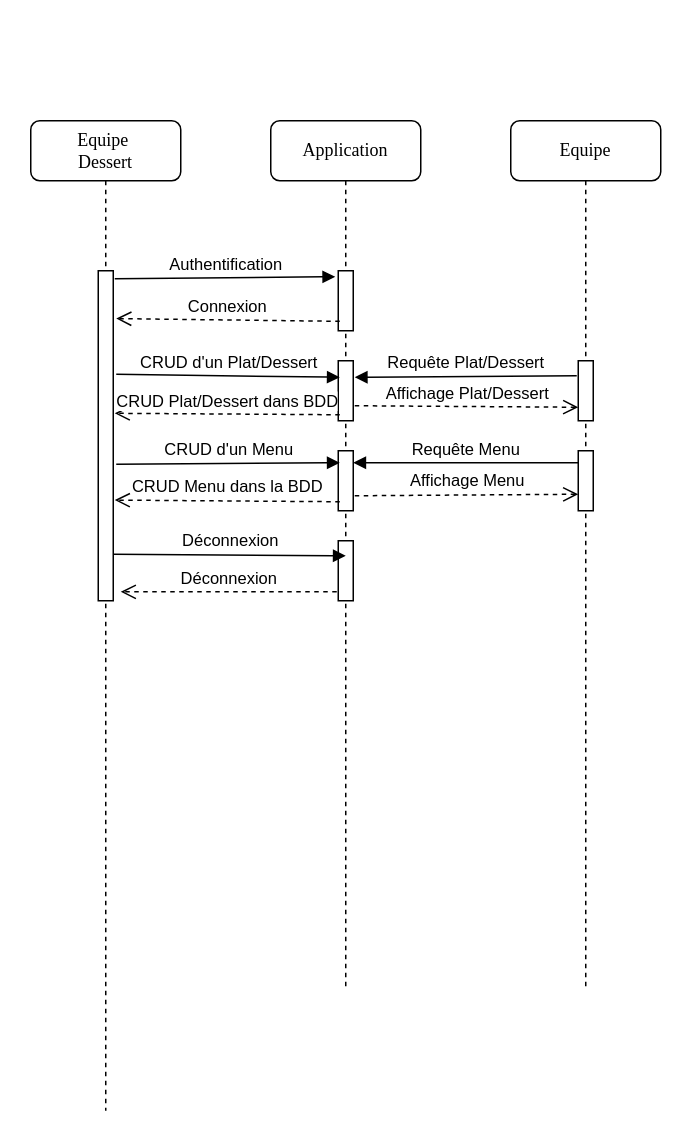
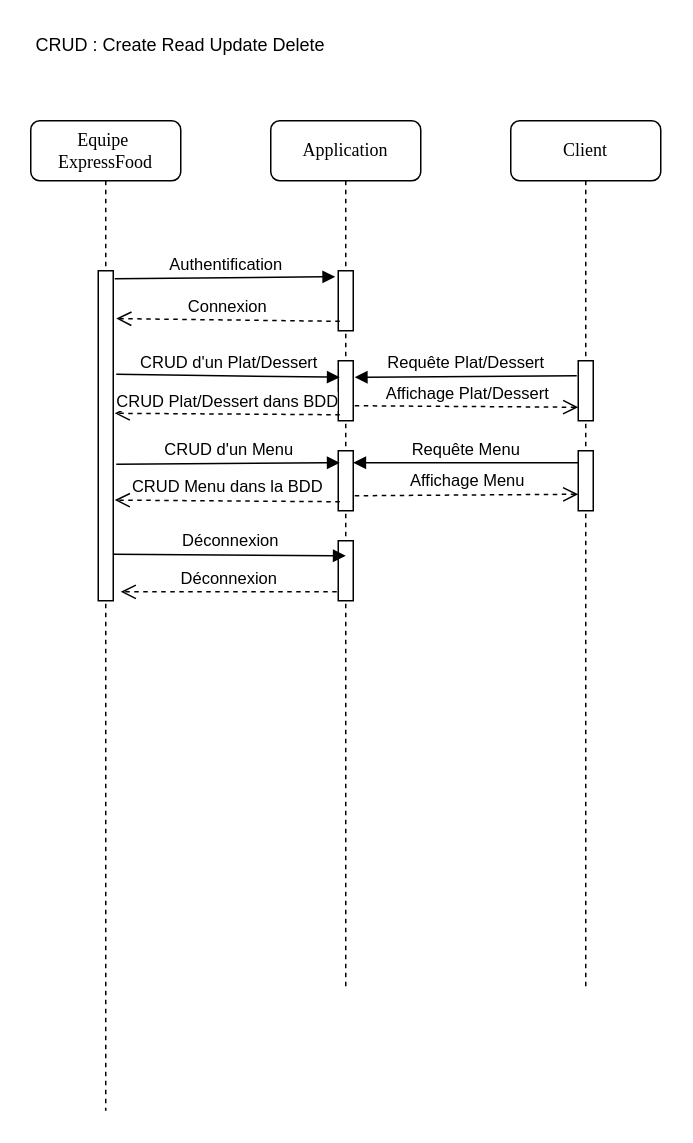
none -> (181, 46)
(106, 151) -> (106, 151)
(586, 151) -> (586, 151)
